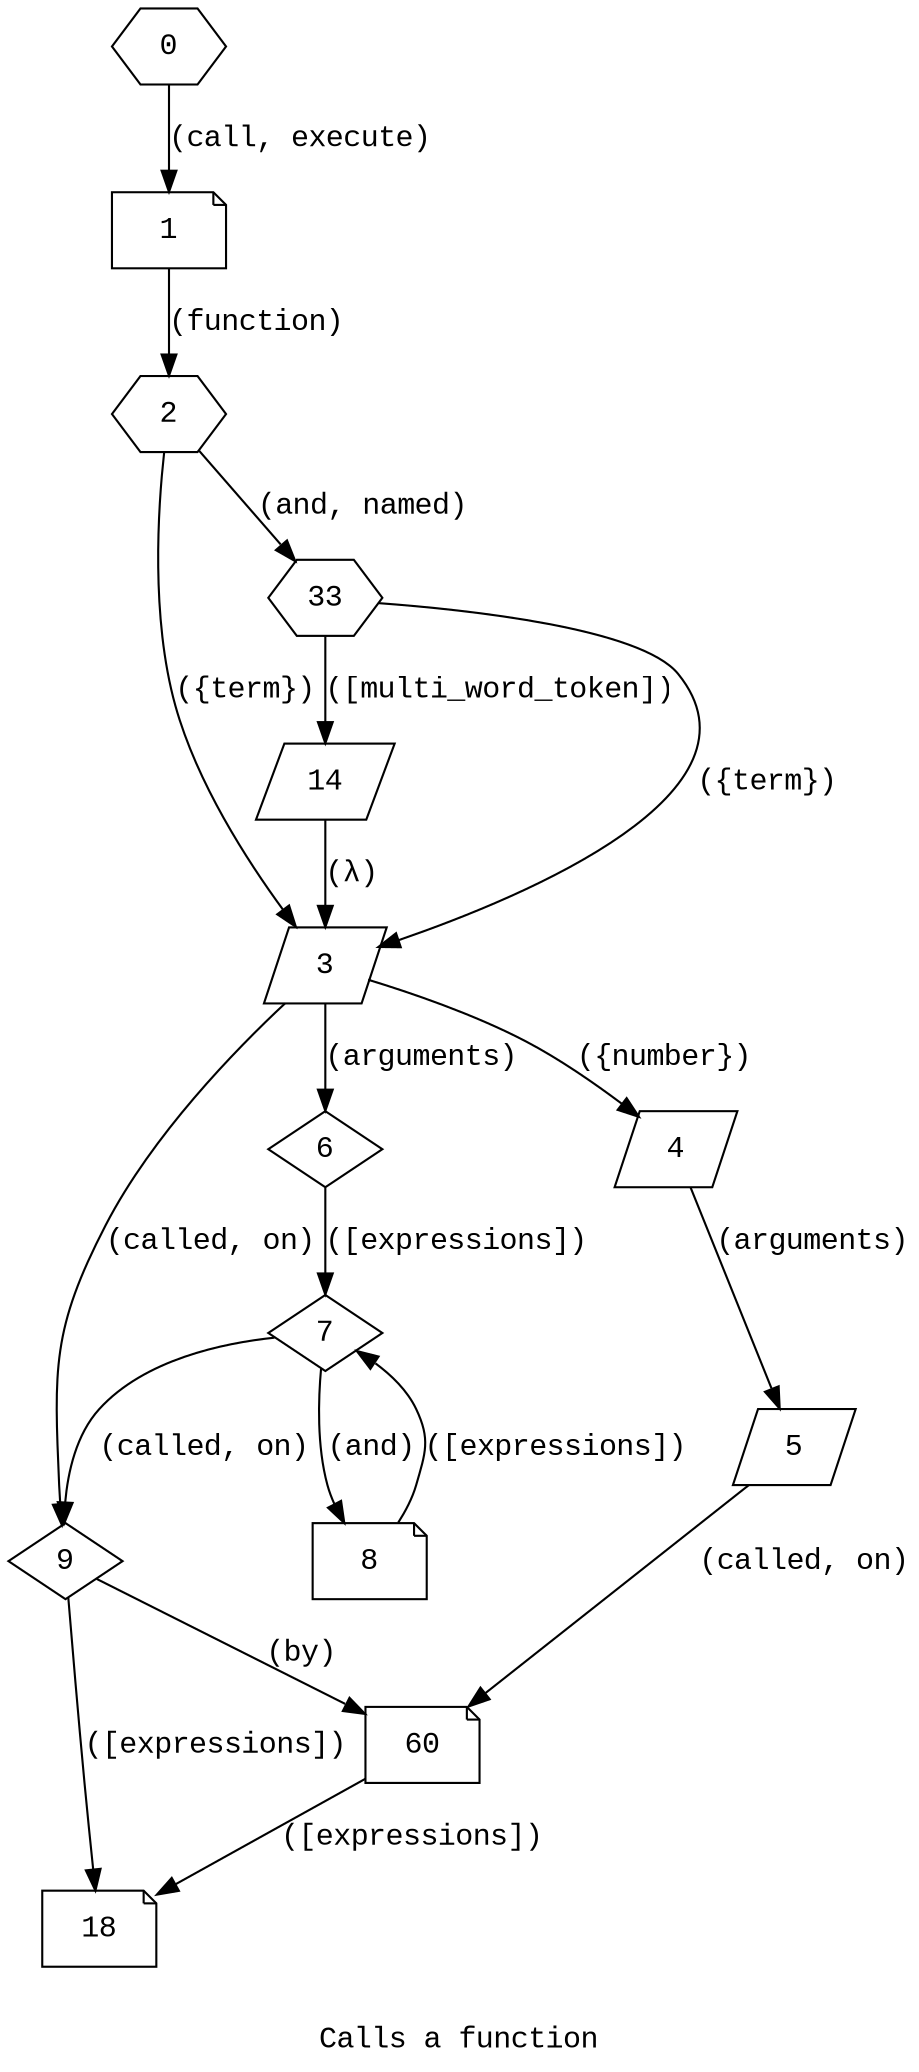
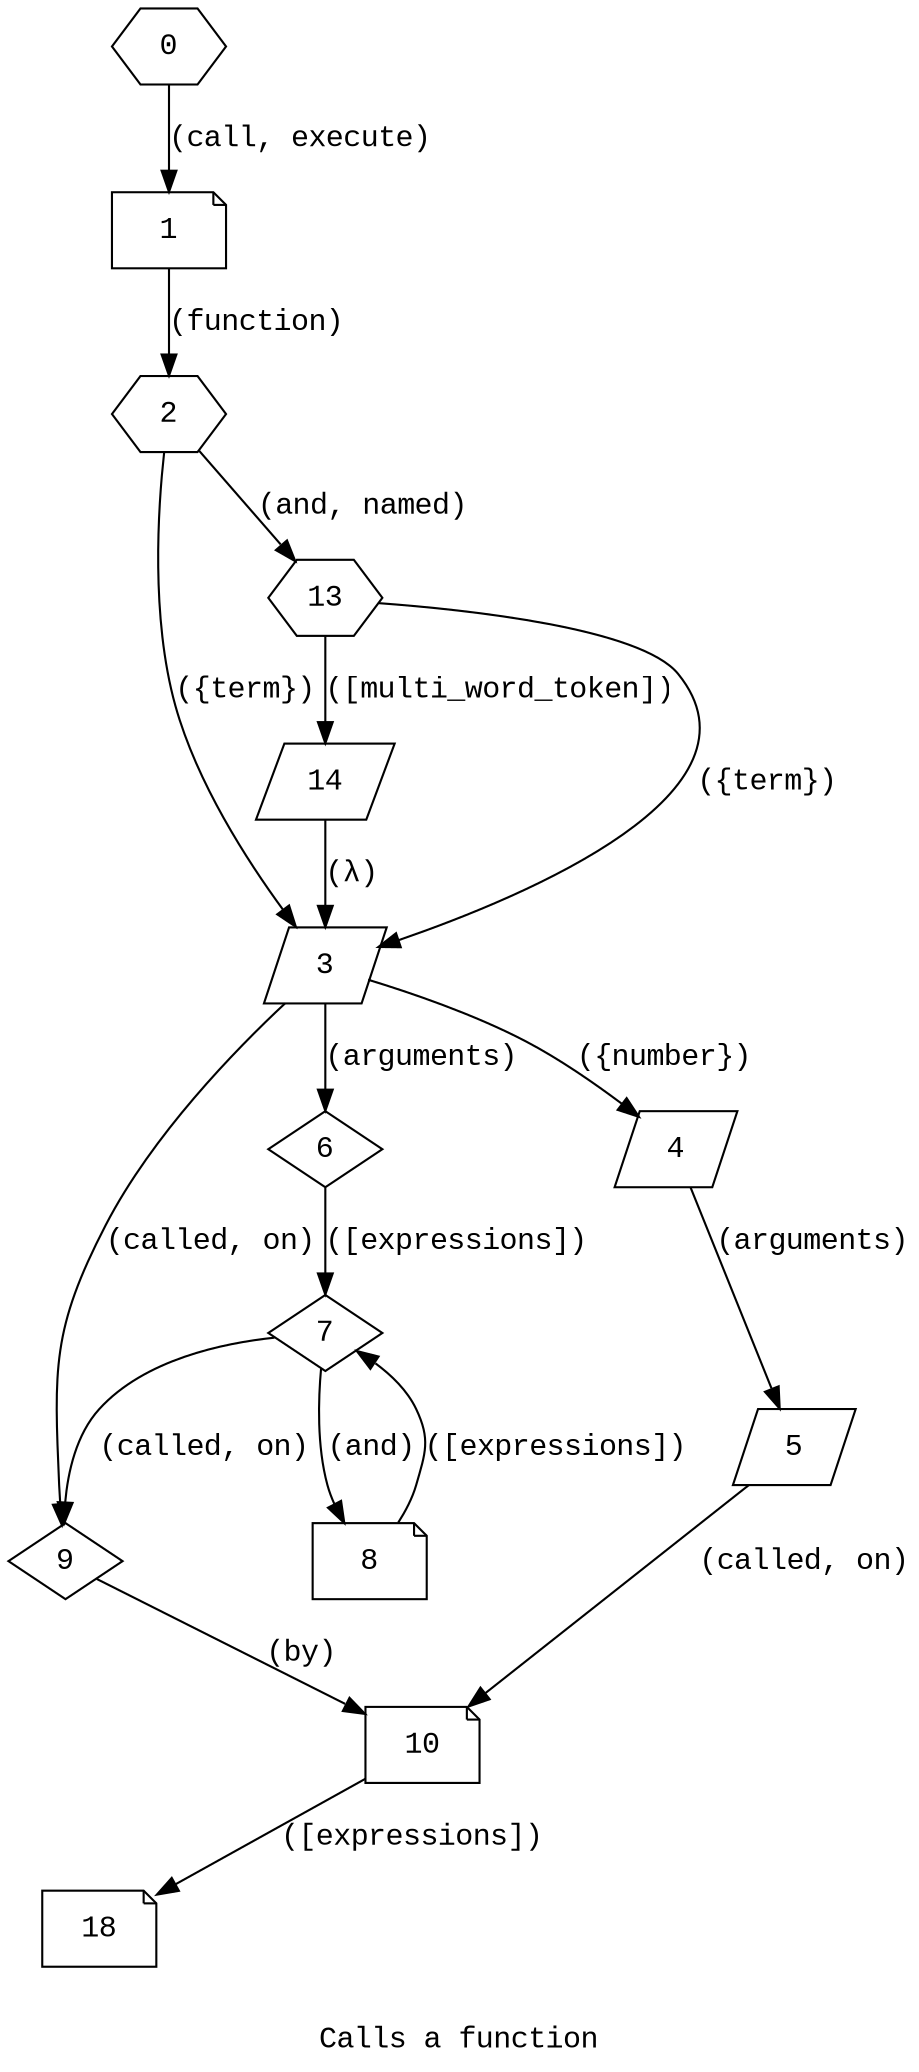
(325, 598) -> (325, 598)
(80, 1733) -> none
(422, 1745) -> (422, 1745)
